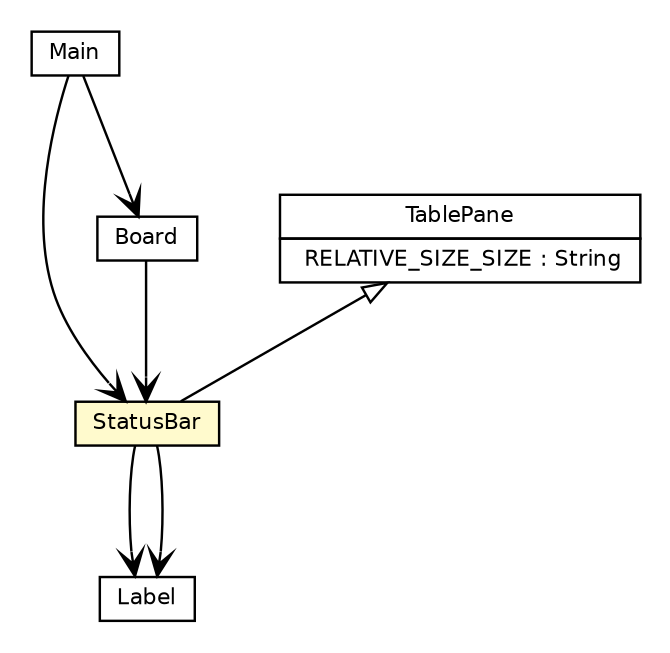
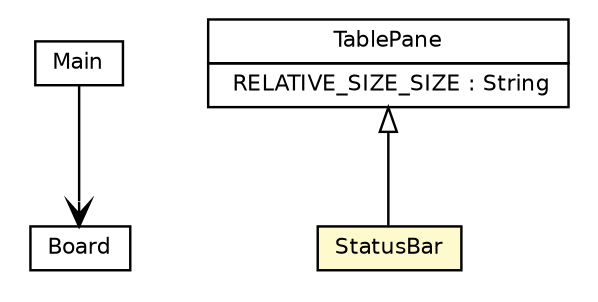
(44, 236) -> none
(146, 319) -> none
(146, 599) -> none
